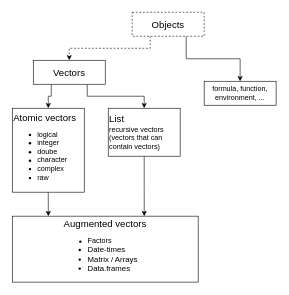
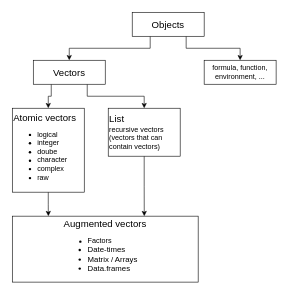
(168, 24) -> (168, 24)
(112, 48) -> (112, 48)
(240, 93) -> (240, 72)
